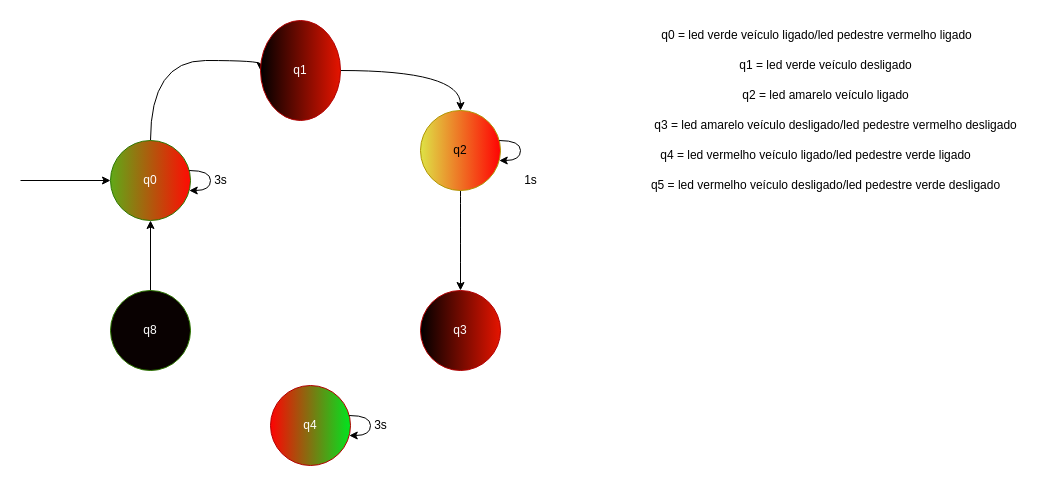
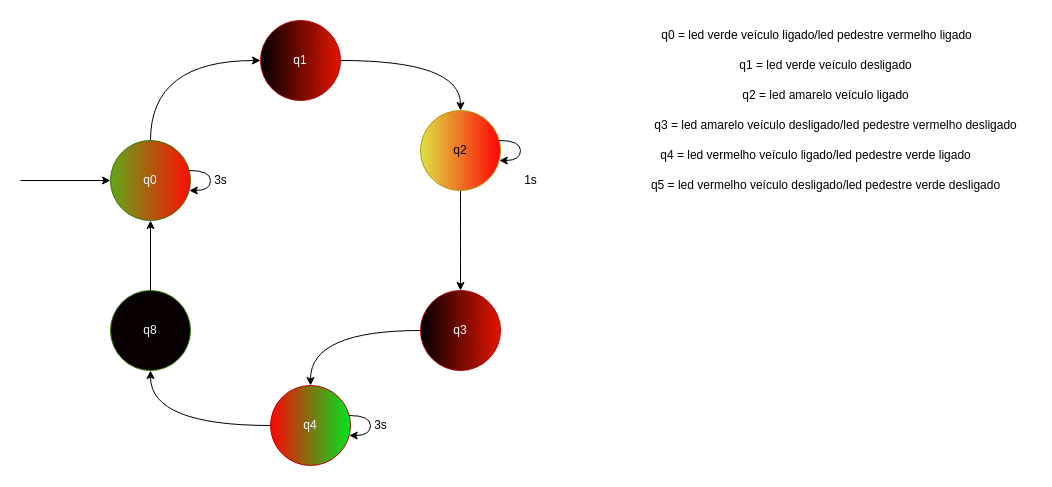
(301, 71) -> (301, 61)
none -> (355, 337)
none -> (201, 419)
